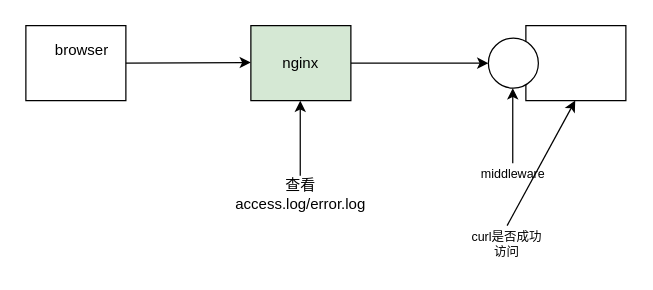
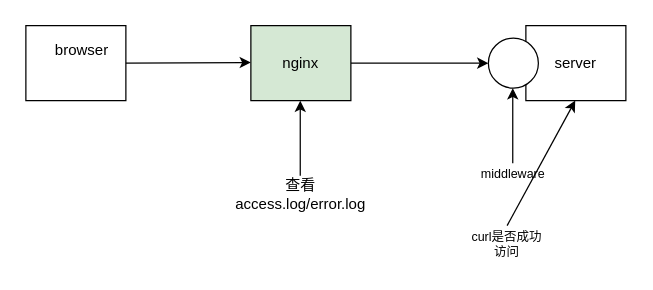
none -> (576, 63)
